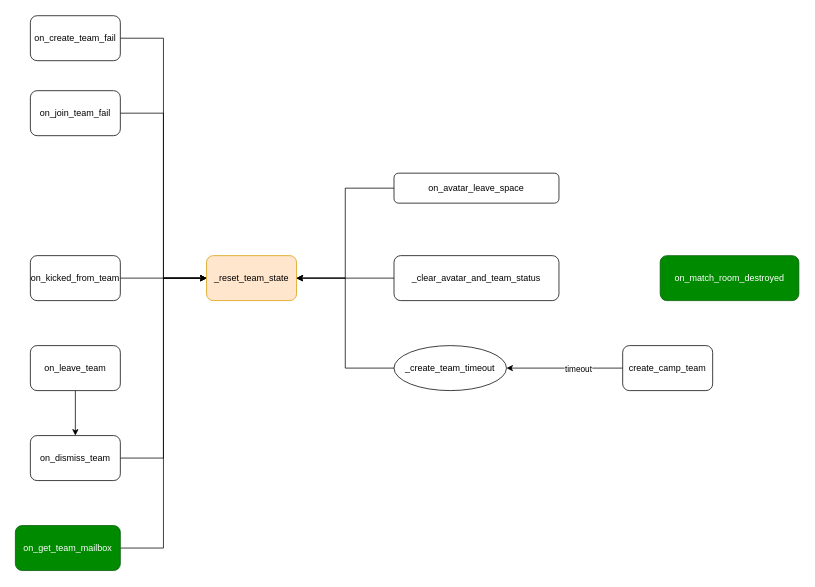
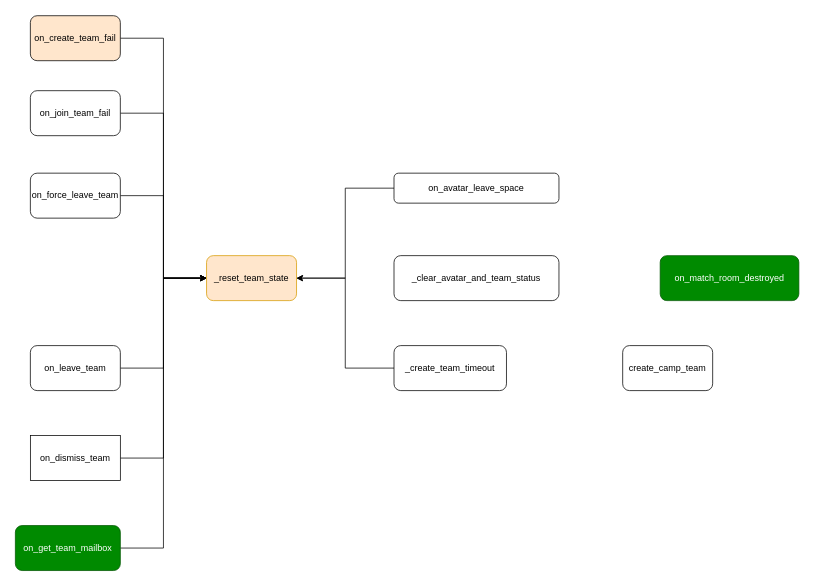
(75, 38) -> (75, 38)
none -> (75, 195)
none -> (140, 195)
(75, 278) -> none
(140, 278) -> none
(371, 278) -> none
(450, 368) -> (450, 368)
(578, 368) -> none
(75, 410) -> (140, 368)
(75, 458) -> (75, 458)
